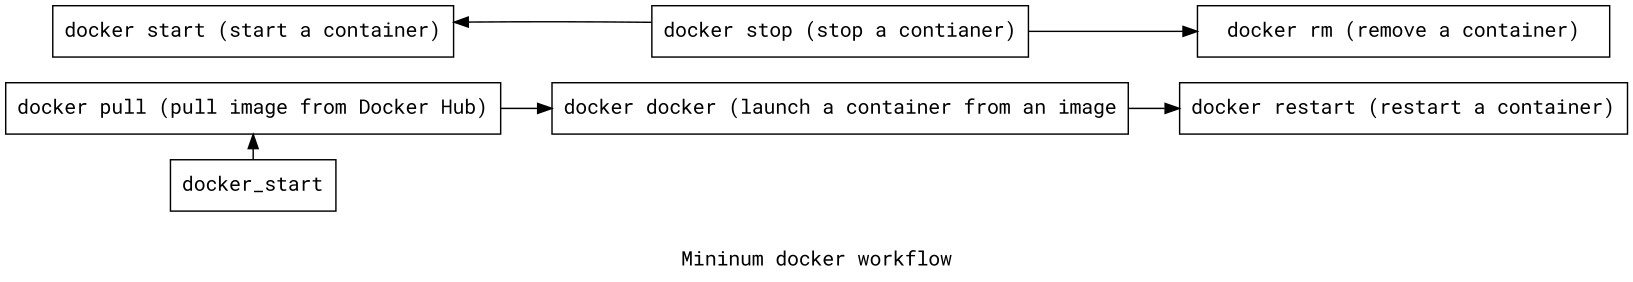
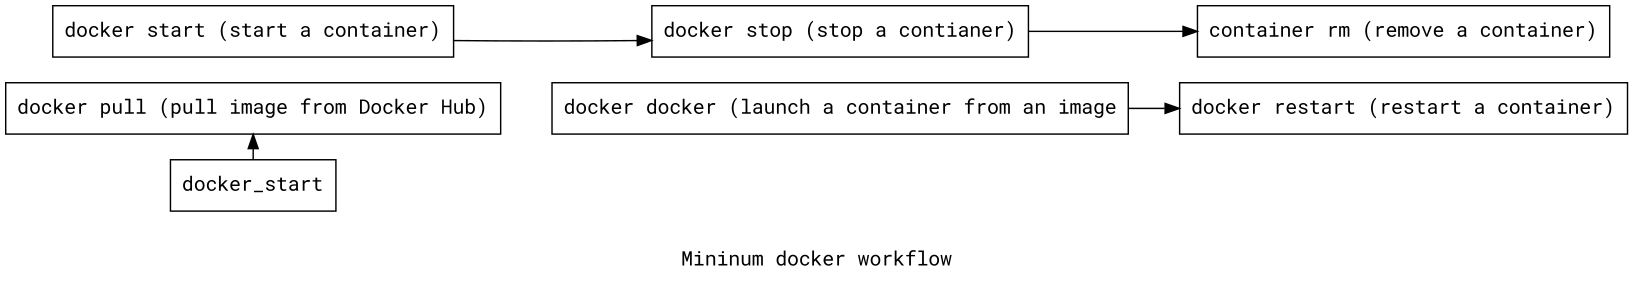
(560, 22) -> (546, 41)
(1404, 31) -> (1404, 31)
(519, 108) -> none
